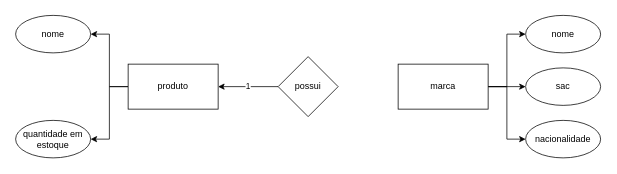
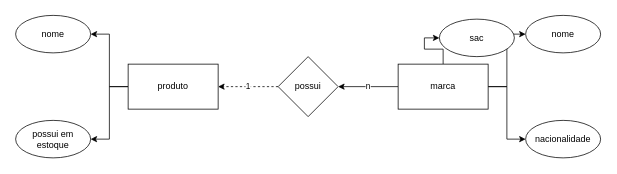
(250, 87) -> (250, 87)
none -> (371, 87)
(563, 87) -> (477, 38)
(53, 139) -> (53, 139)
